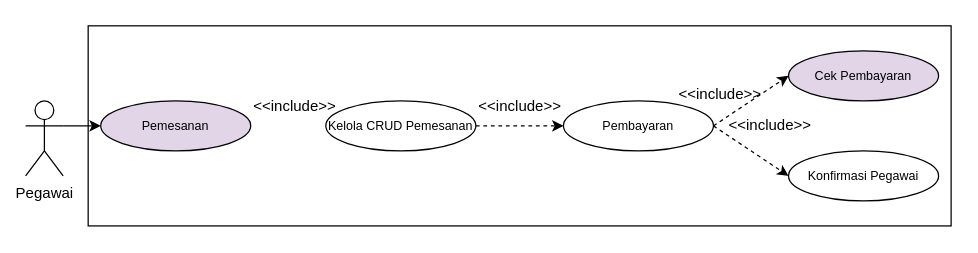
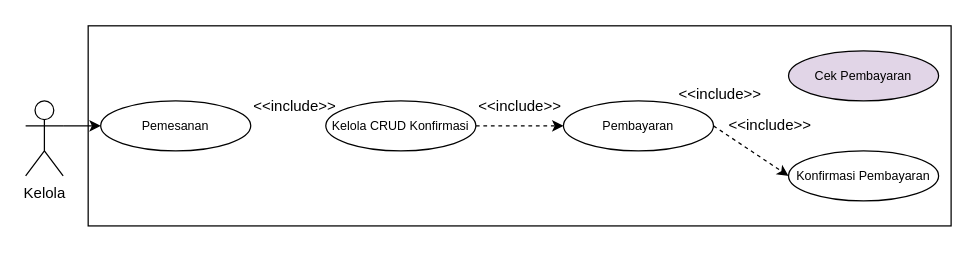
(748, 102) -> none
(176, 126) -> (176, 126)
(401, 126) -> (401, 126)
(863, 176) -> (863, 176)
(45, 193) -> (45, 193)
